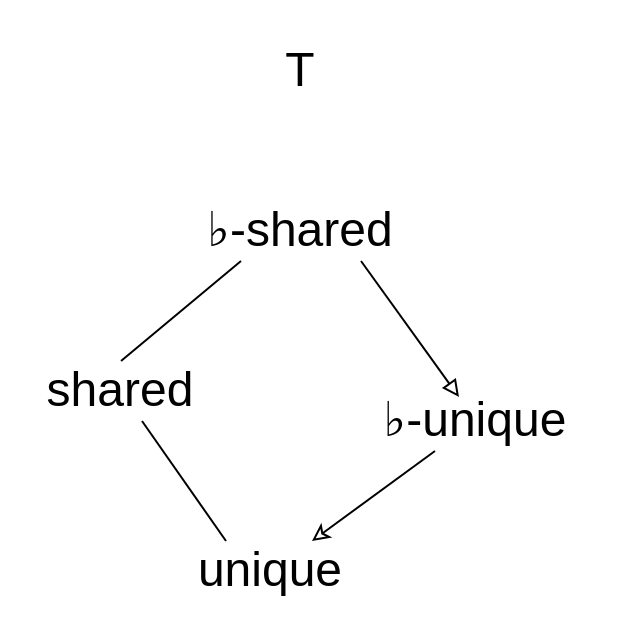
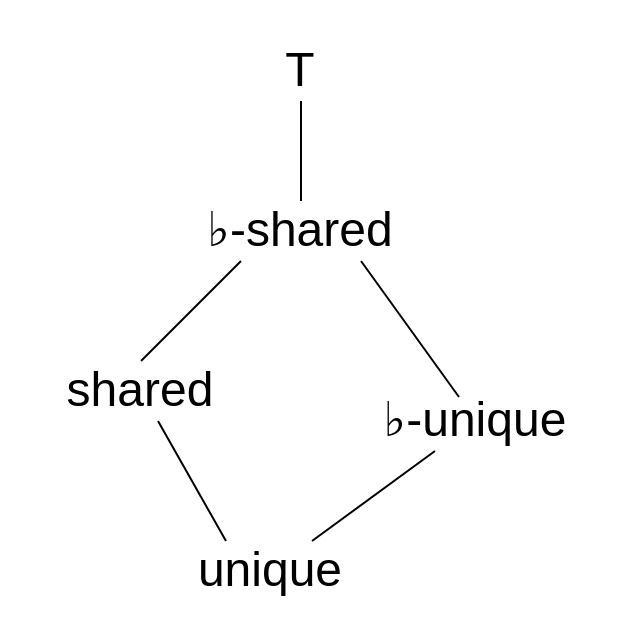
none -> (301, 151)
(448, 382) -> (453, 389)
(121, 391) -> (141, 391)
(325, 532) -> (320, 535)
